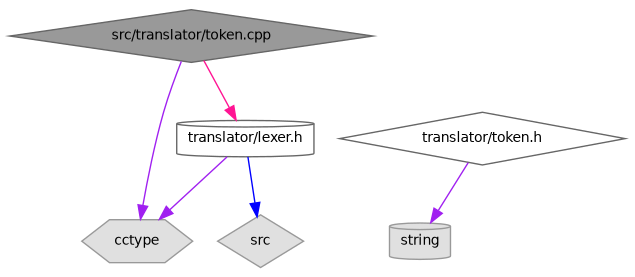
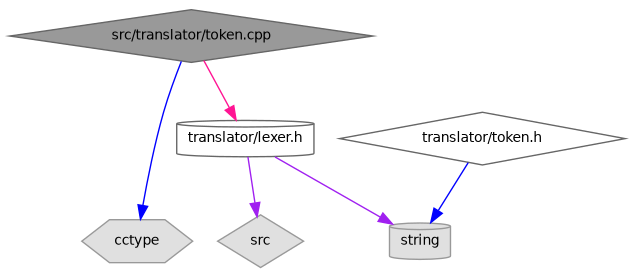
(158, 132) -> (158, 132)
(251, 180) -> (251, 180)
(198, 183) -> (328, 187)
(453, 187) -> (453, 187)
